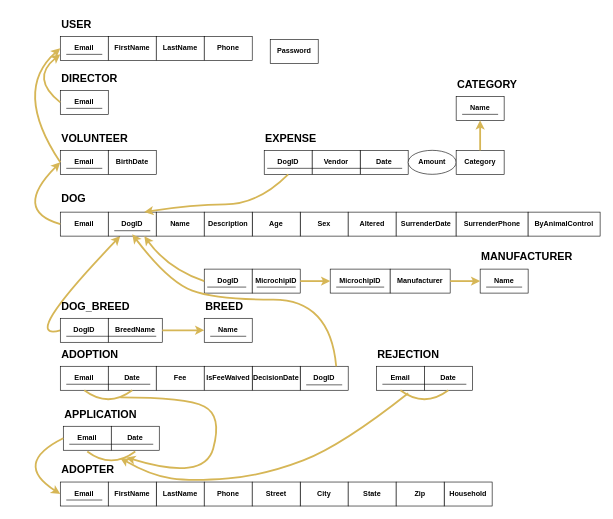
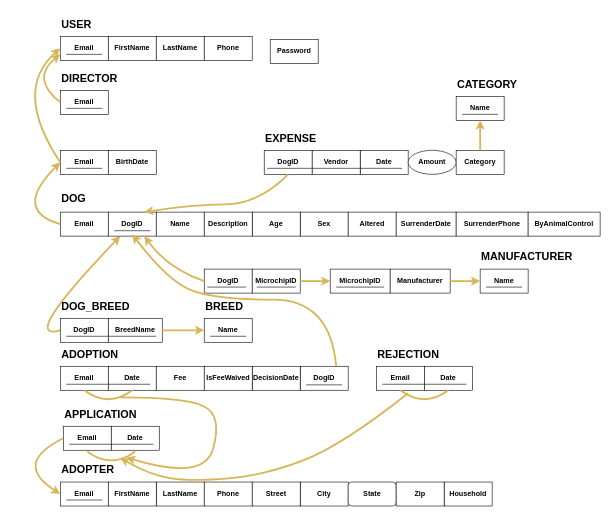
(90, 138) -> none
(372, 494) -> (372, 494)
